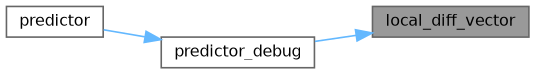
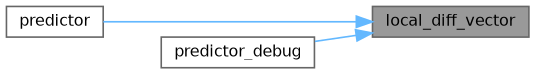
(124, 33) -> (230, 22)
